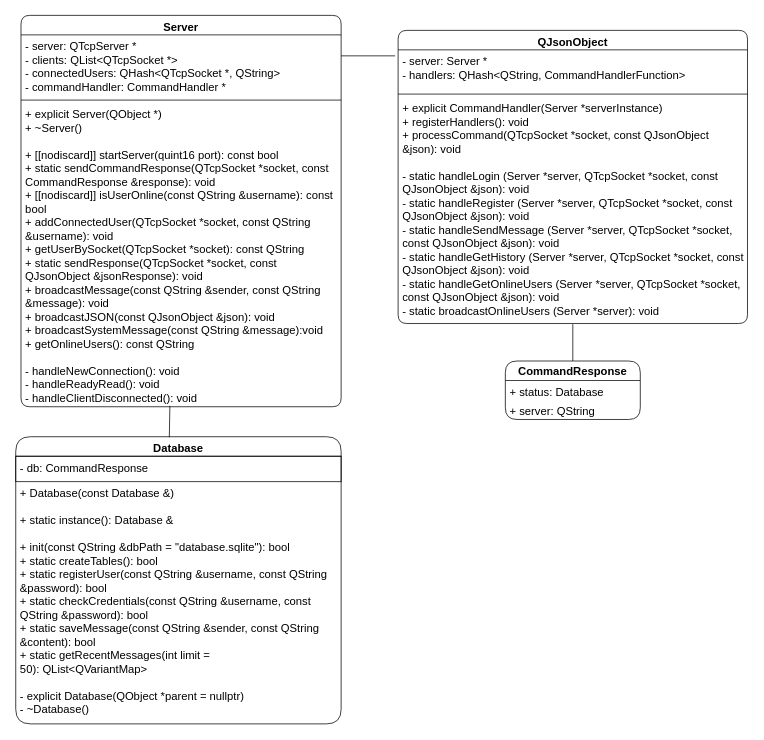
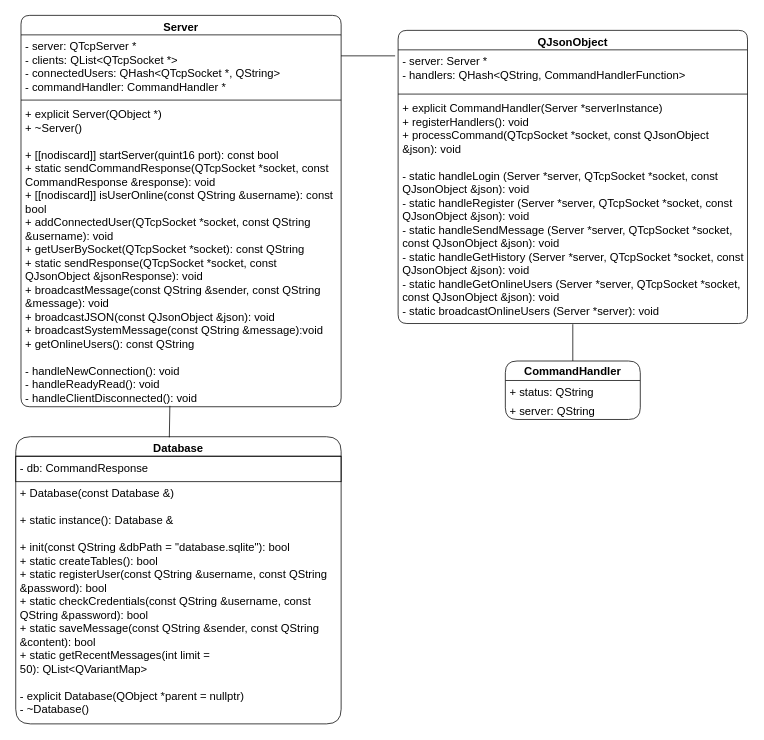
(573, 371) -> (573, 371)
(563, 393) -> (559, 393)
